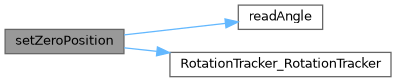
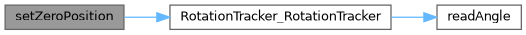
(175, 29) -> (408, 17)
